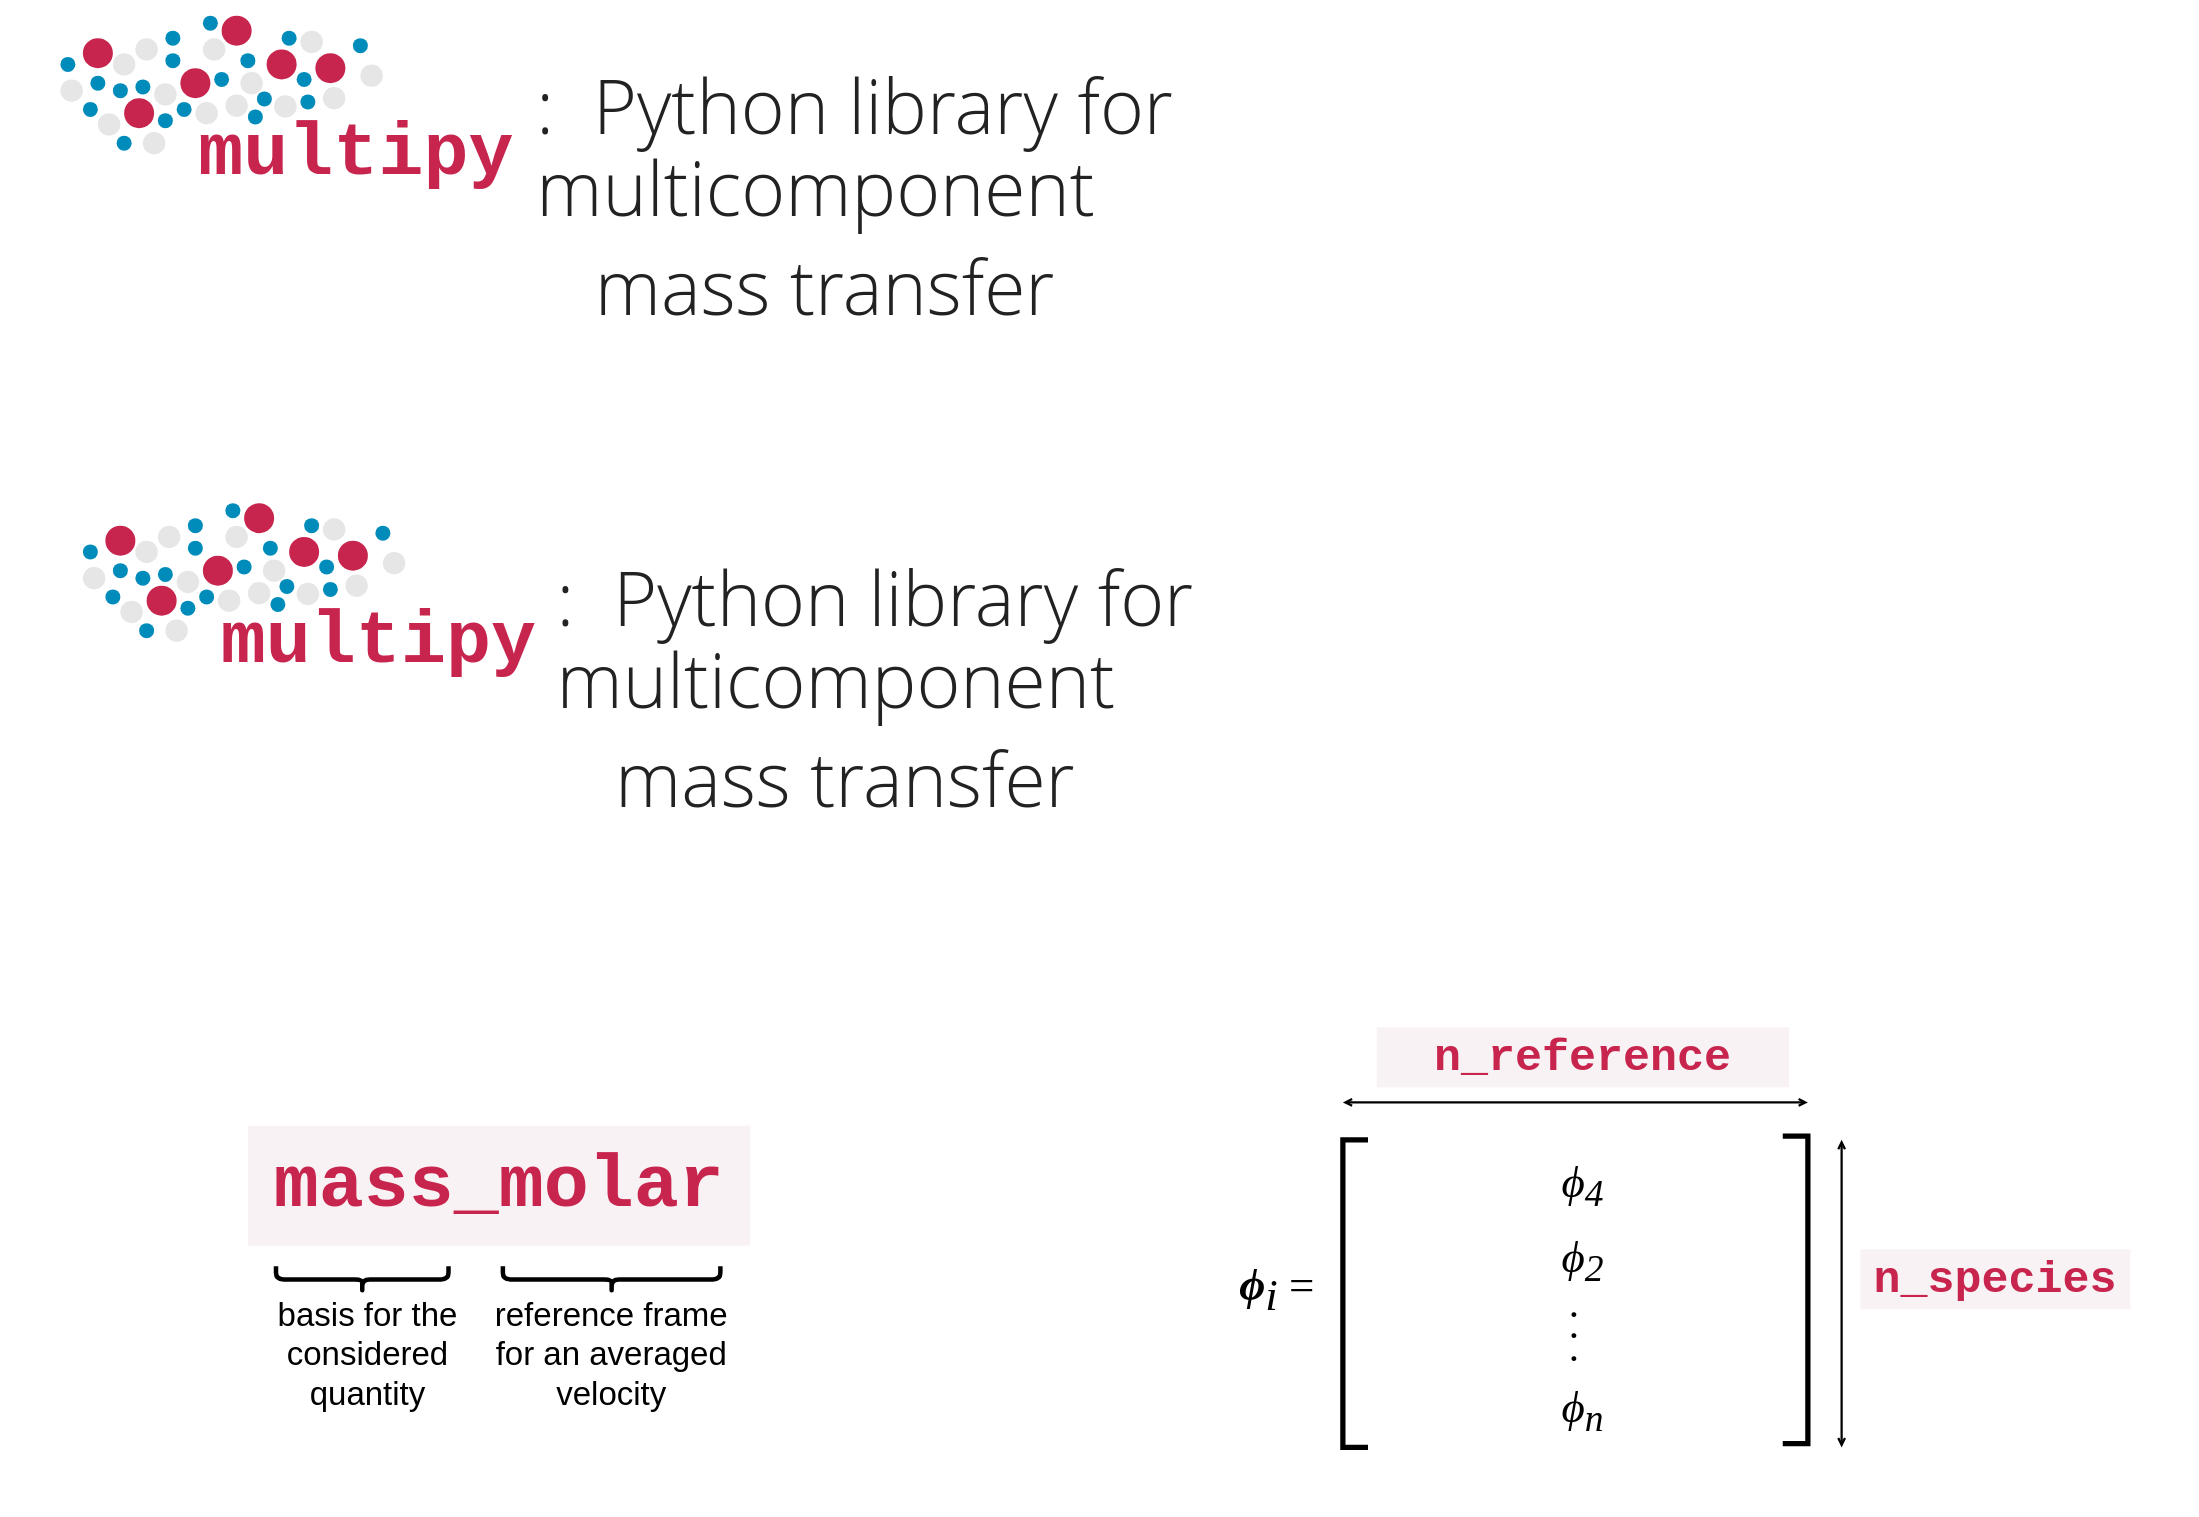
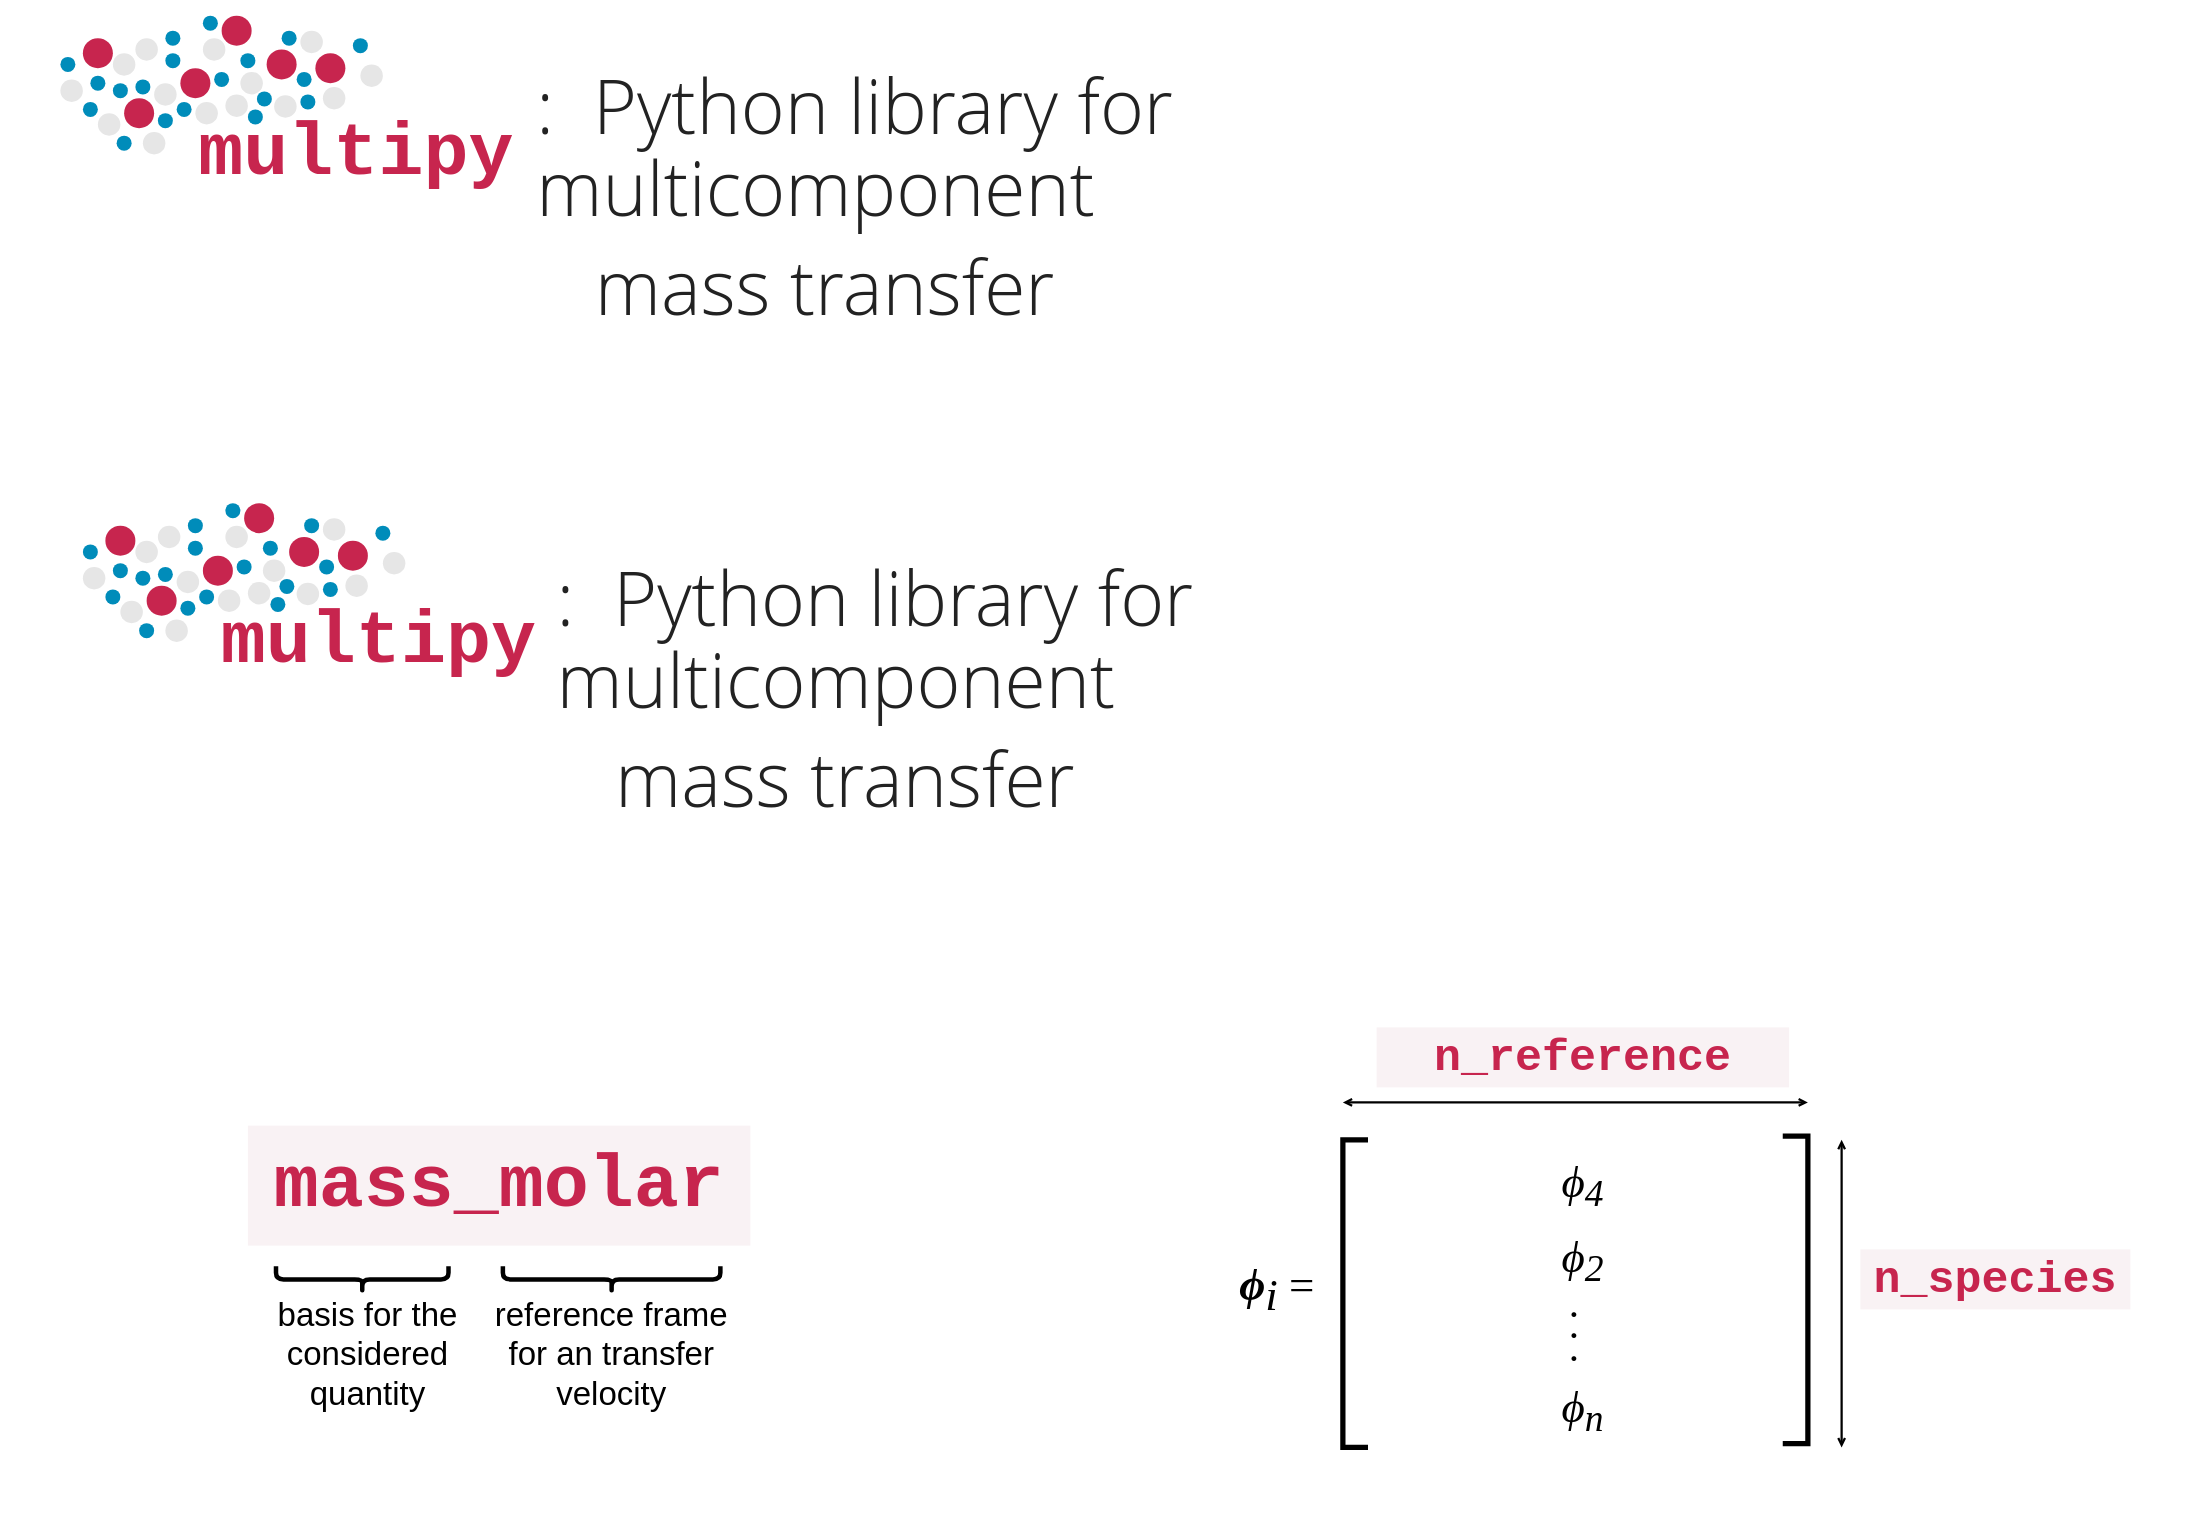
(612, 1354) -> (612, 1354)
